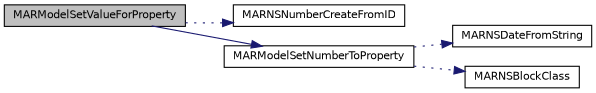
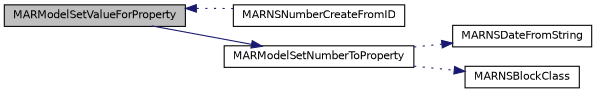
(204, 23) -> (215, 8)
